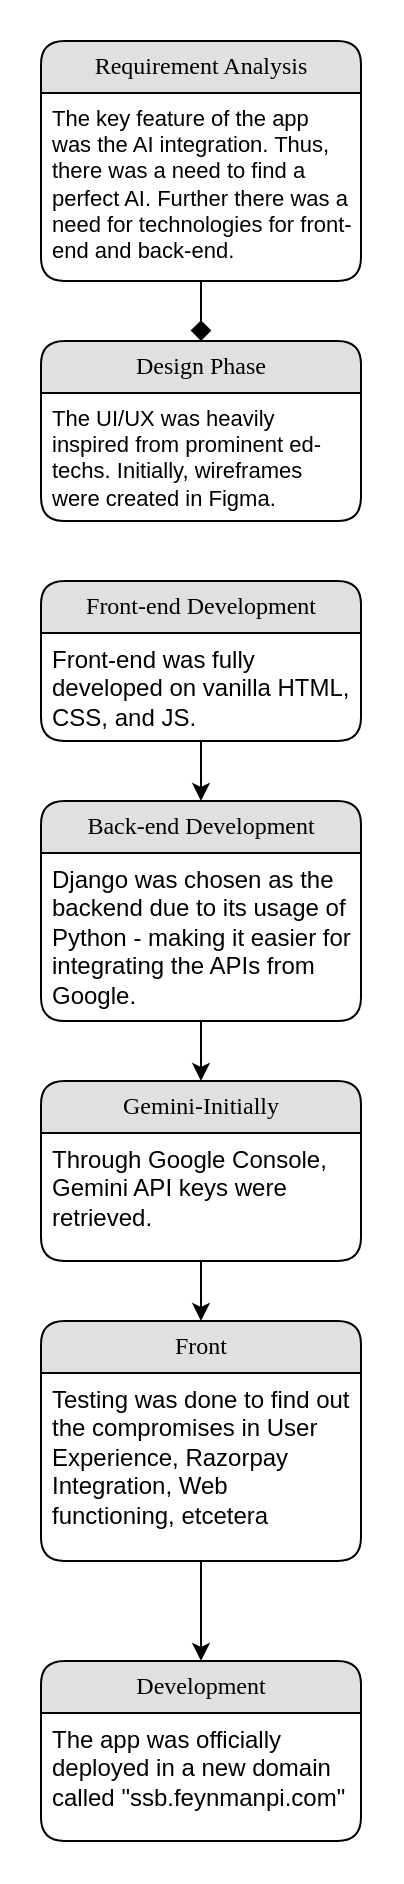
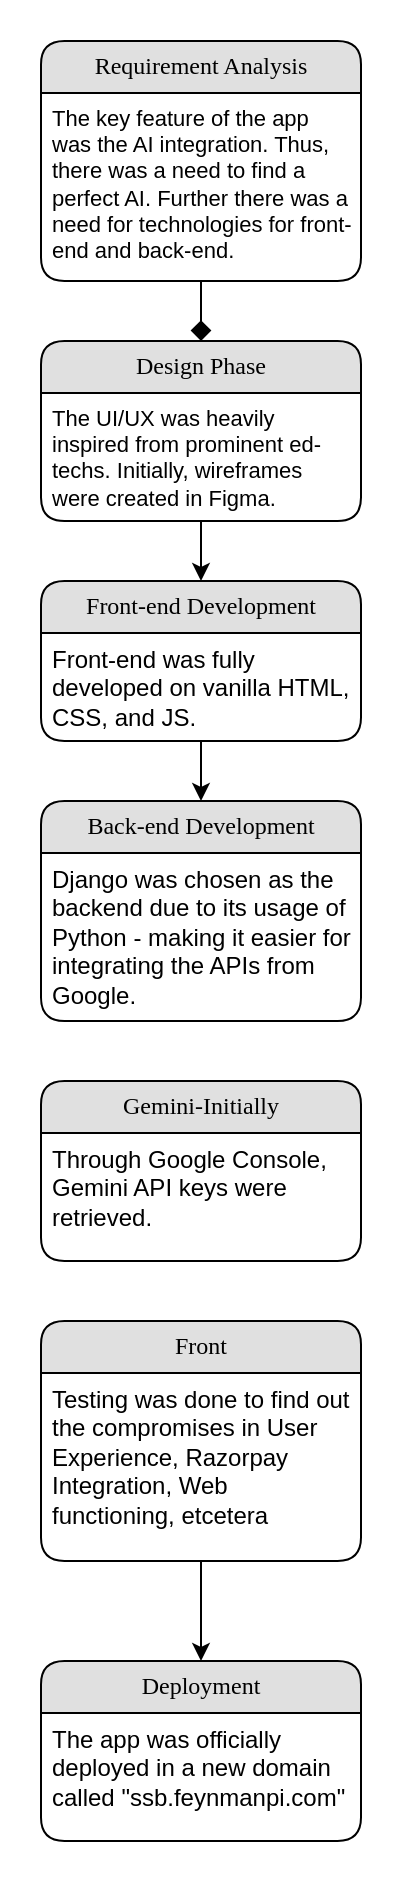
none -> (201, 558)
(201, 1058) -> none
(201, 1298) -> none
(202, 1687) -> (202, 1687)
